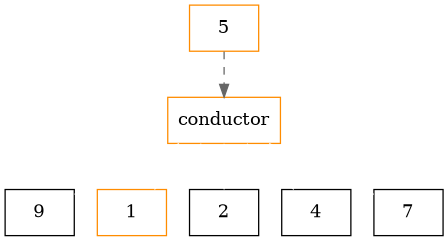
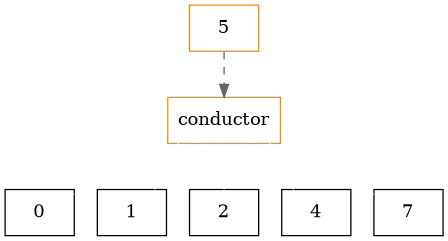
(40, 213) -> (40, 213)
(132, 213) -> (132, 213)
